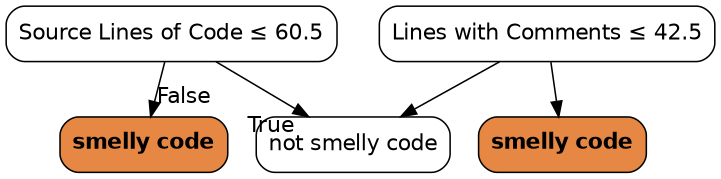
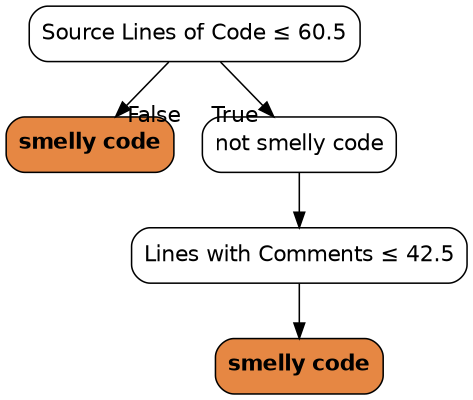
(457, 85) -> (299, 193)
